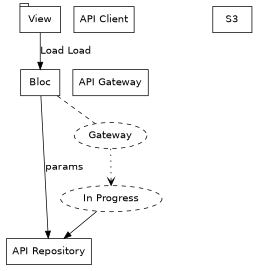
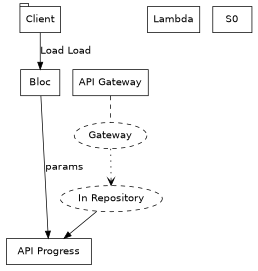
(40, 20) -> (40, 20)
(104, 20) -> none
none -> (174, 20)
(232, 20) -> (232, 20)
(76, 110) -> (111, 109)
(111, 199) -> (111, 199)
(49, 252) -> (49, 252)
